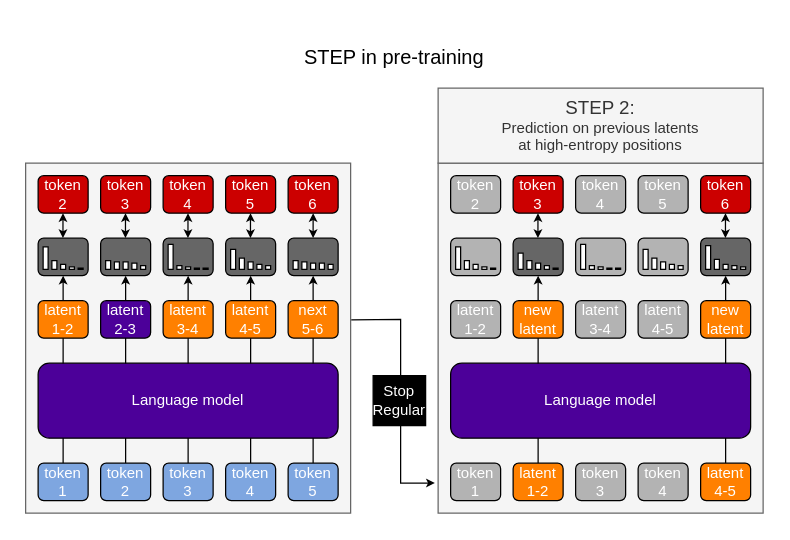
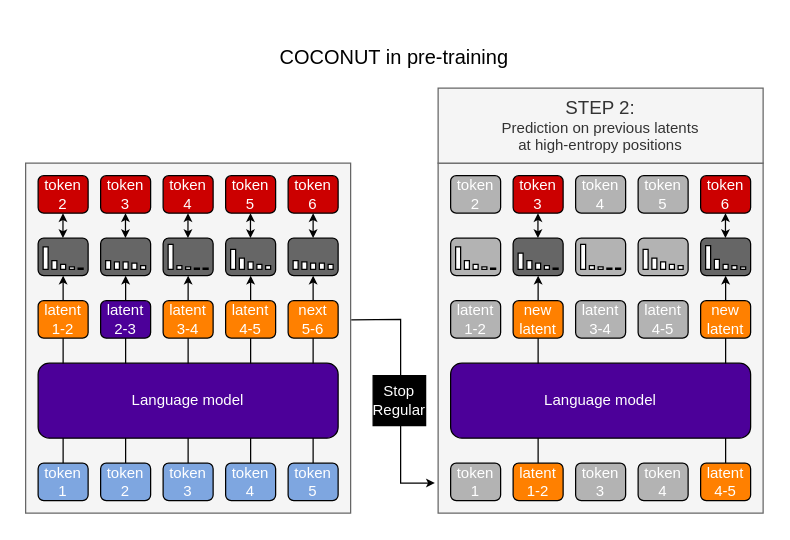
(394, 57) -> (394, 57)
